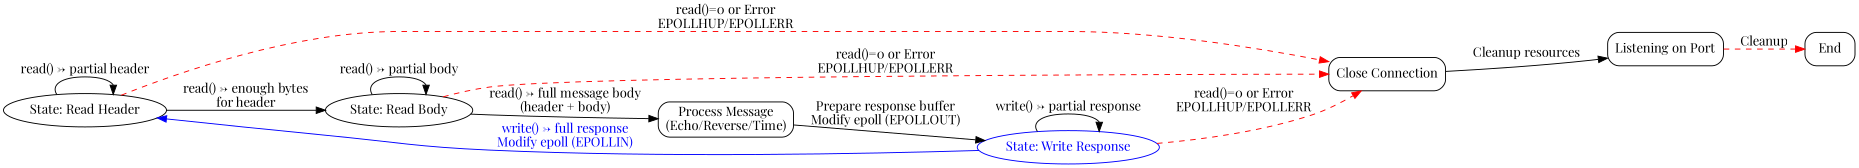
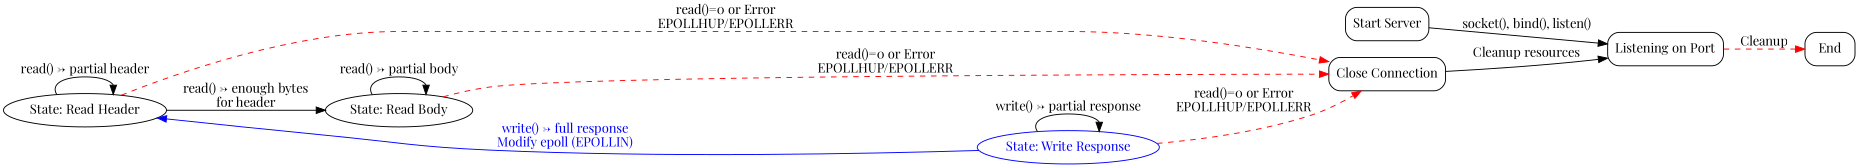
none -> (1387, 24)
(726, 120) -> none
